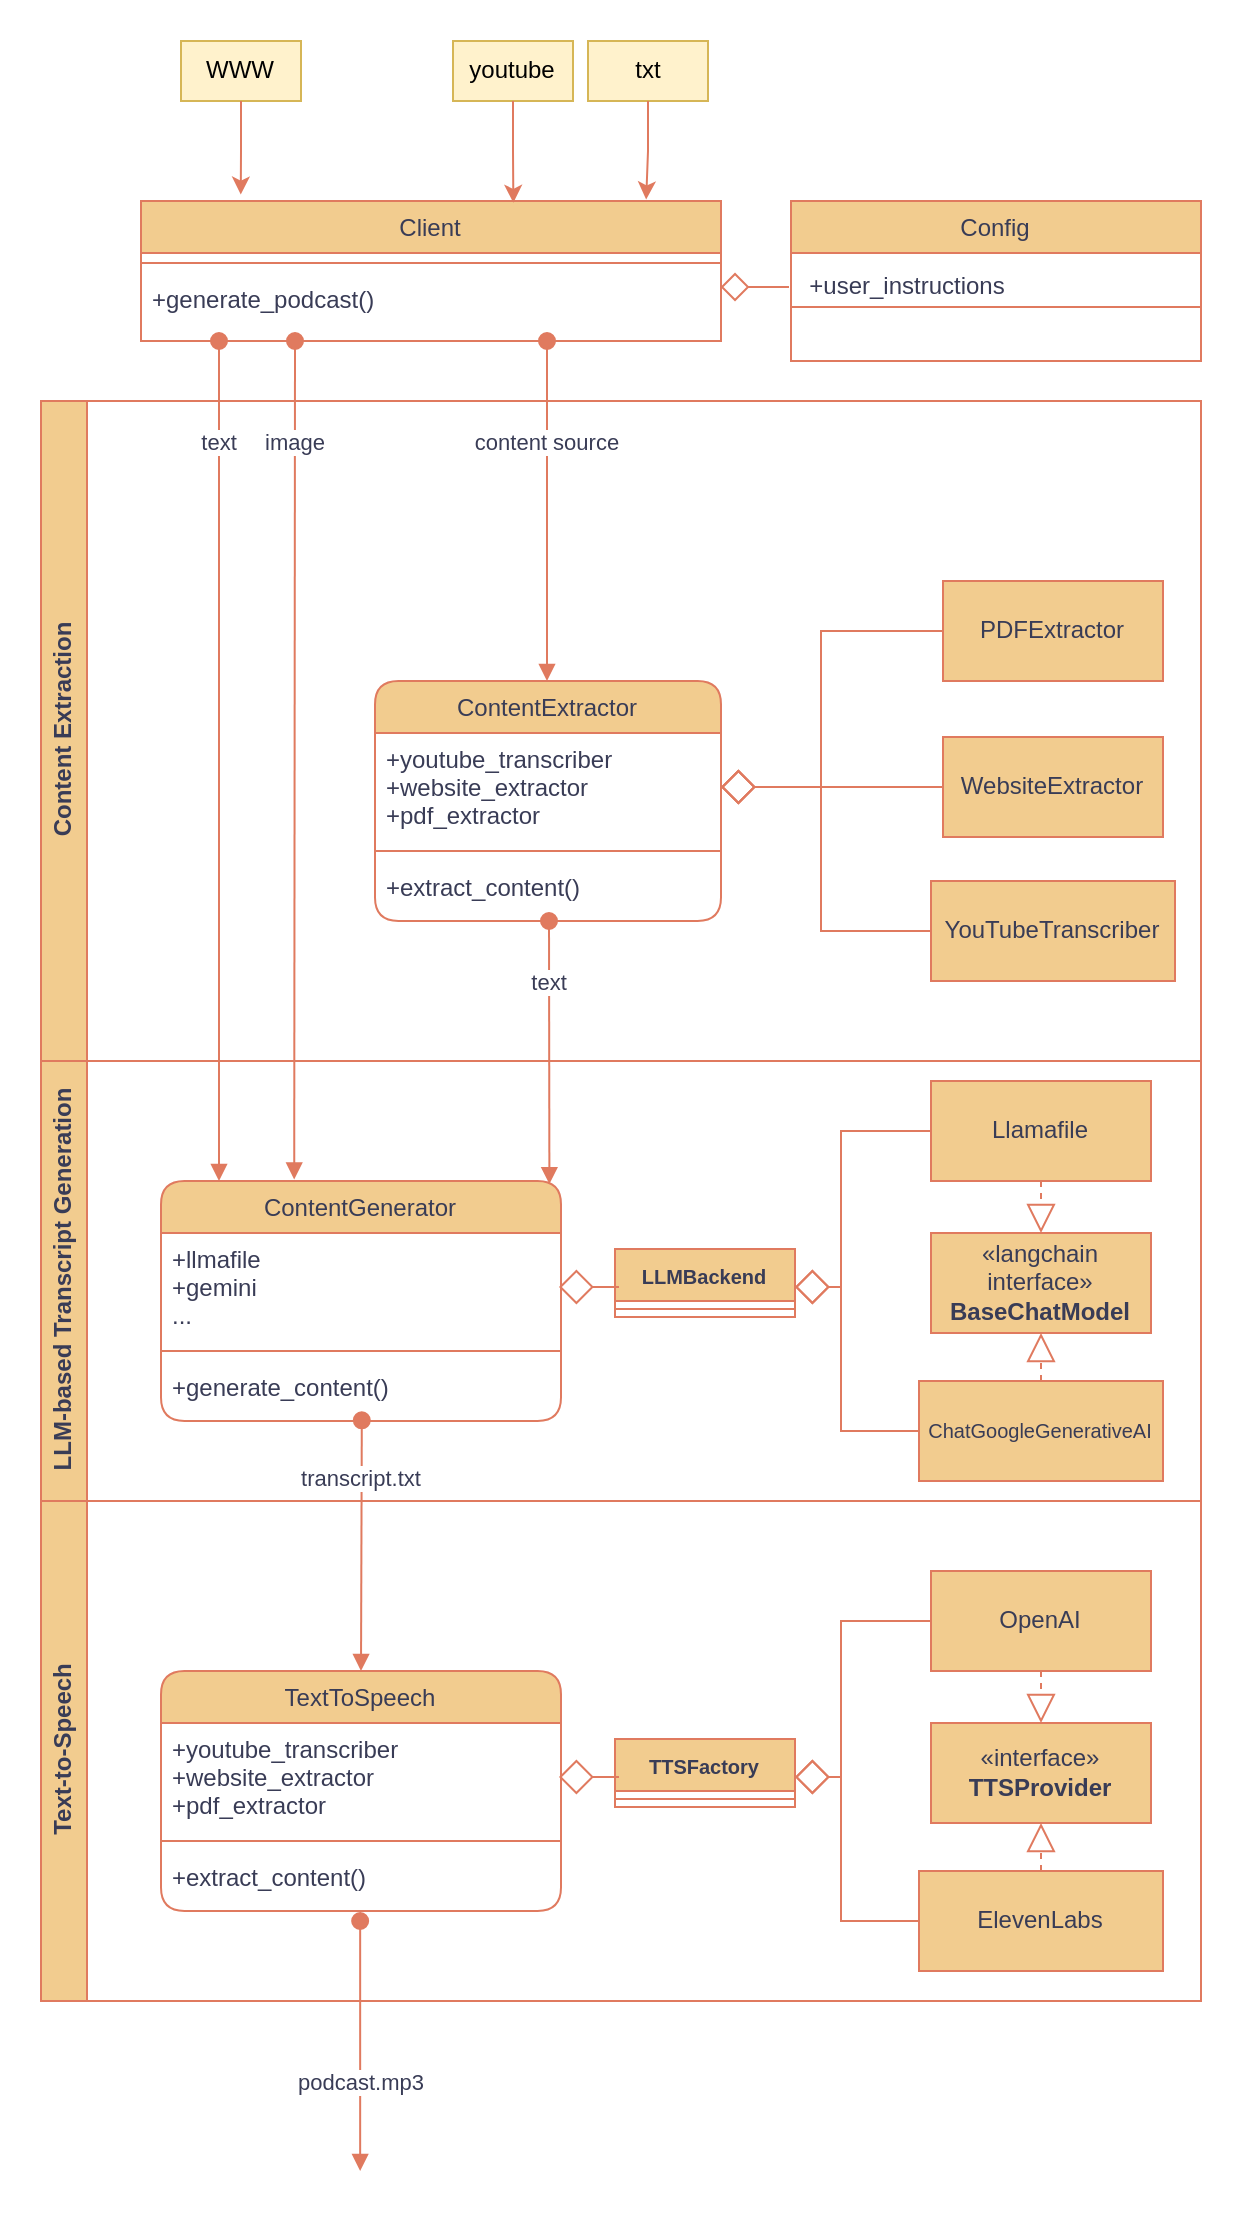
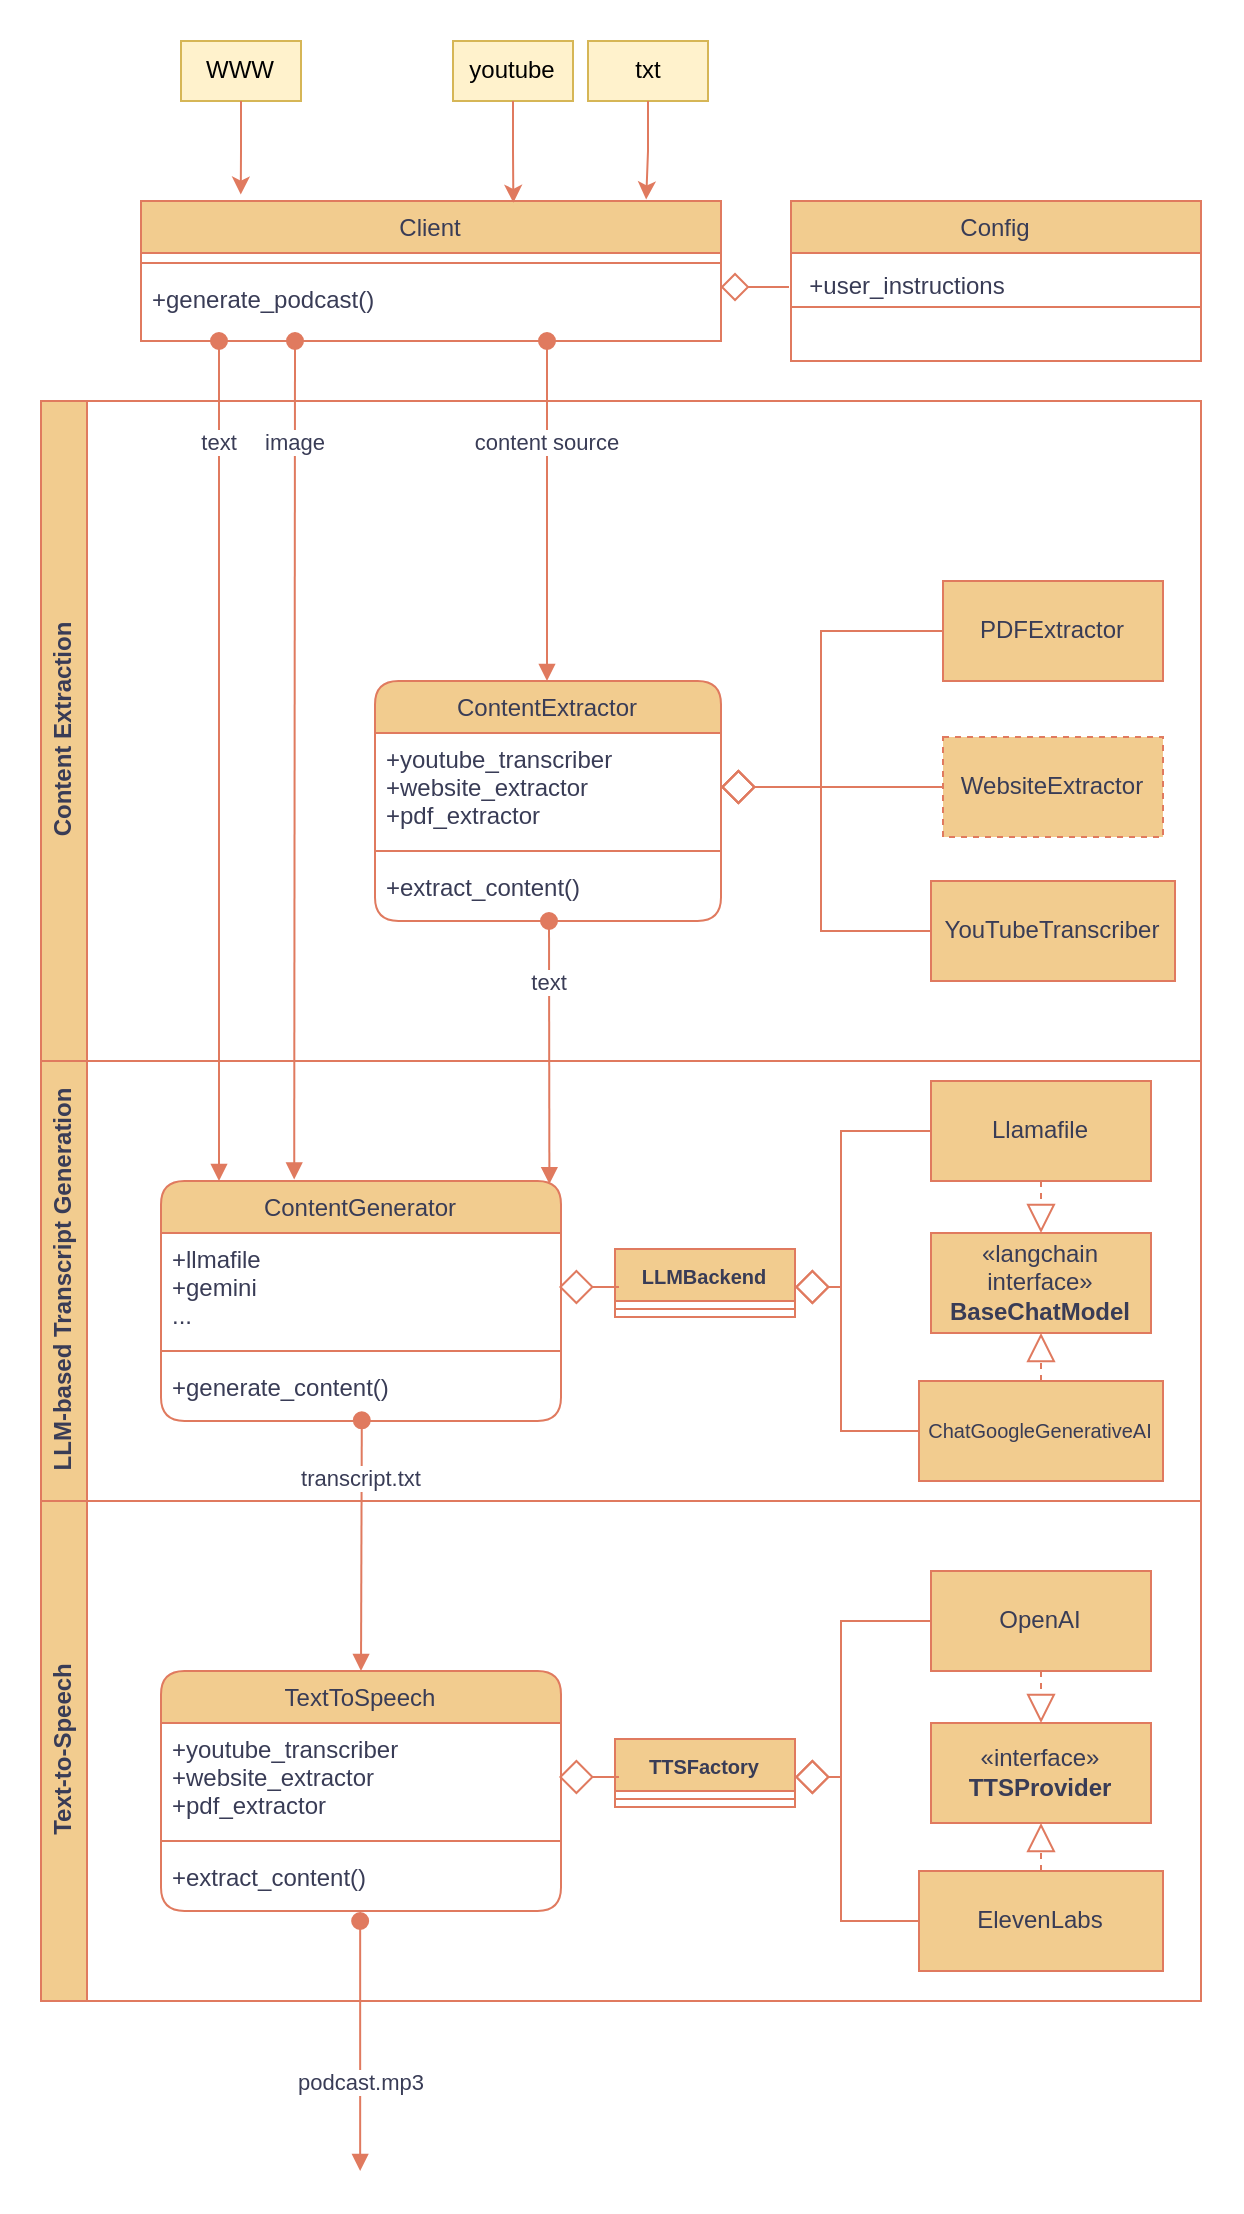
(1053, 787) -> (1053, 787)
